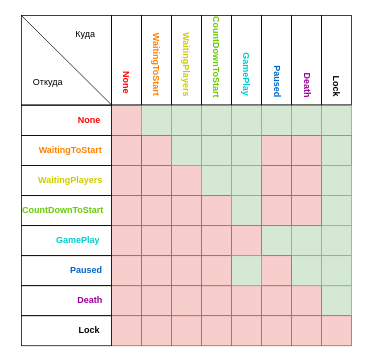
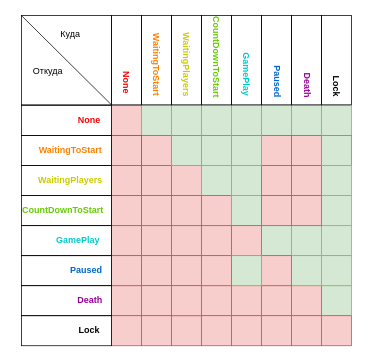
(85, 34) -> (70, 34)
(48, 82) -> (48, 71)
